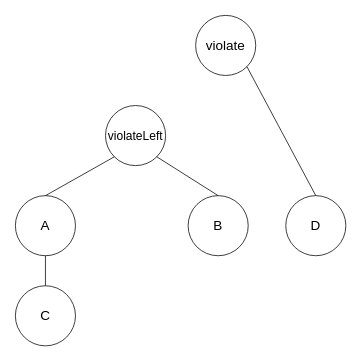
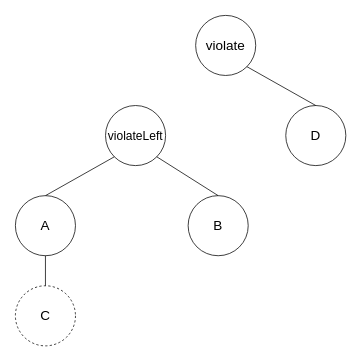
(315, 225) -> (315, 135)
(45, 315) -> (45, 315)
